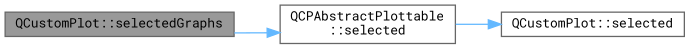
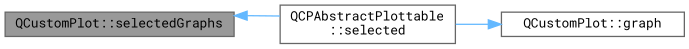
(593, 24) -> (593, 24)
(251, 33) -> (264, 16)
